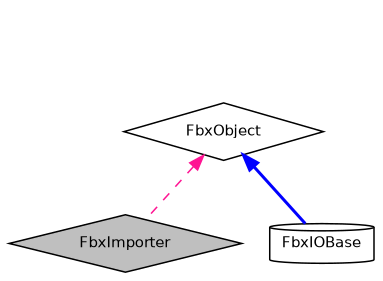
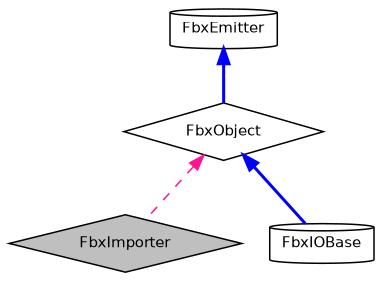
none -> (224, 29)
